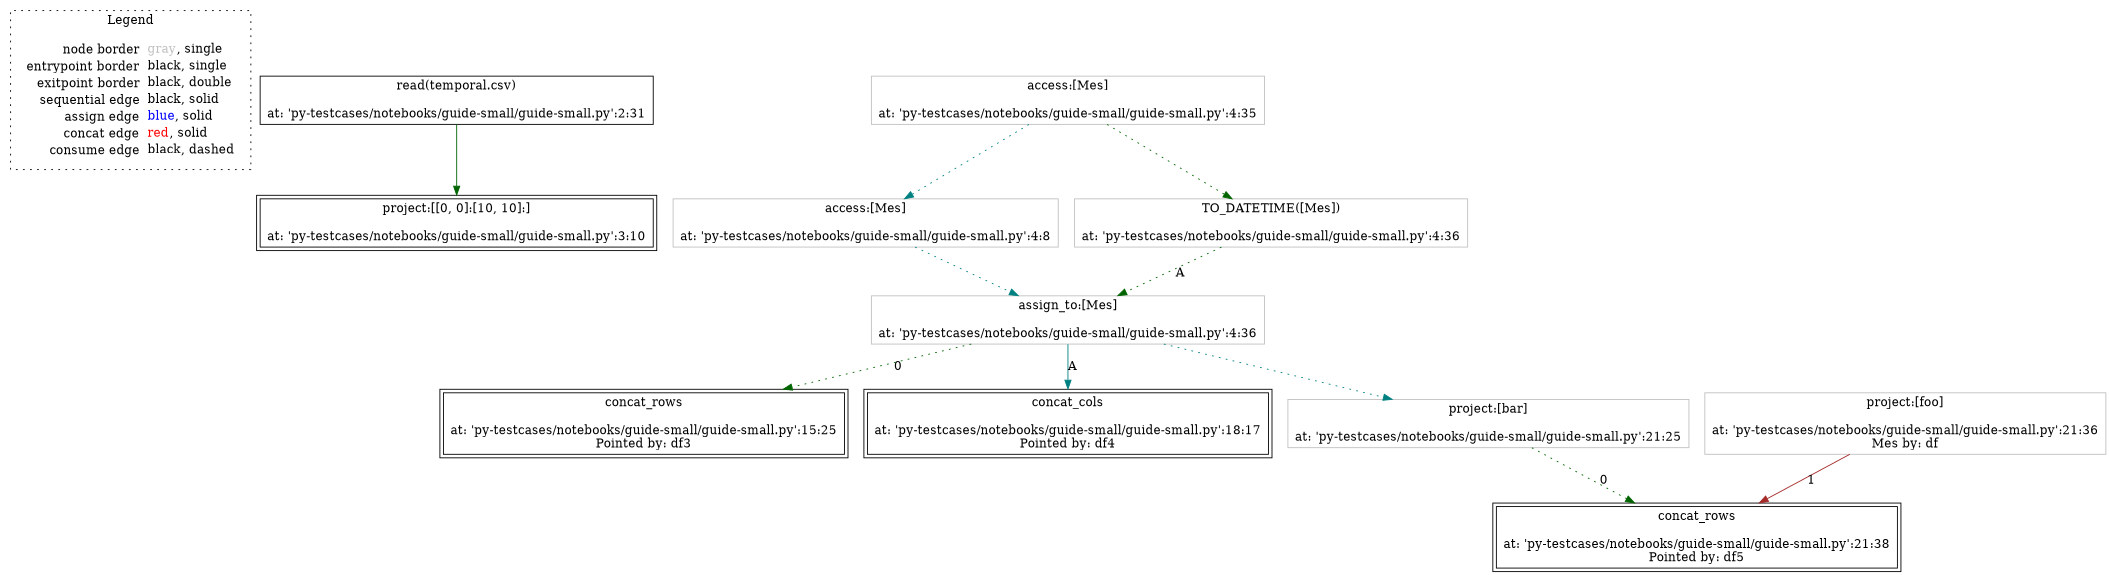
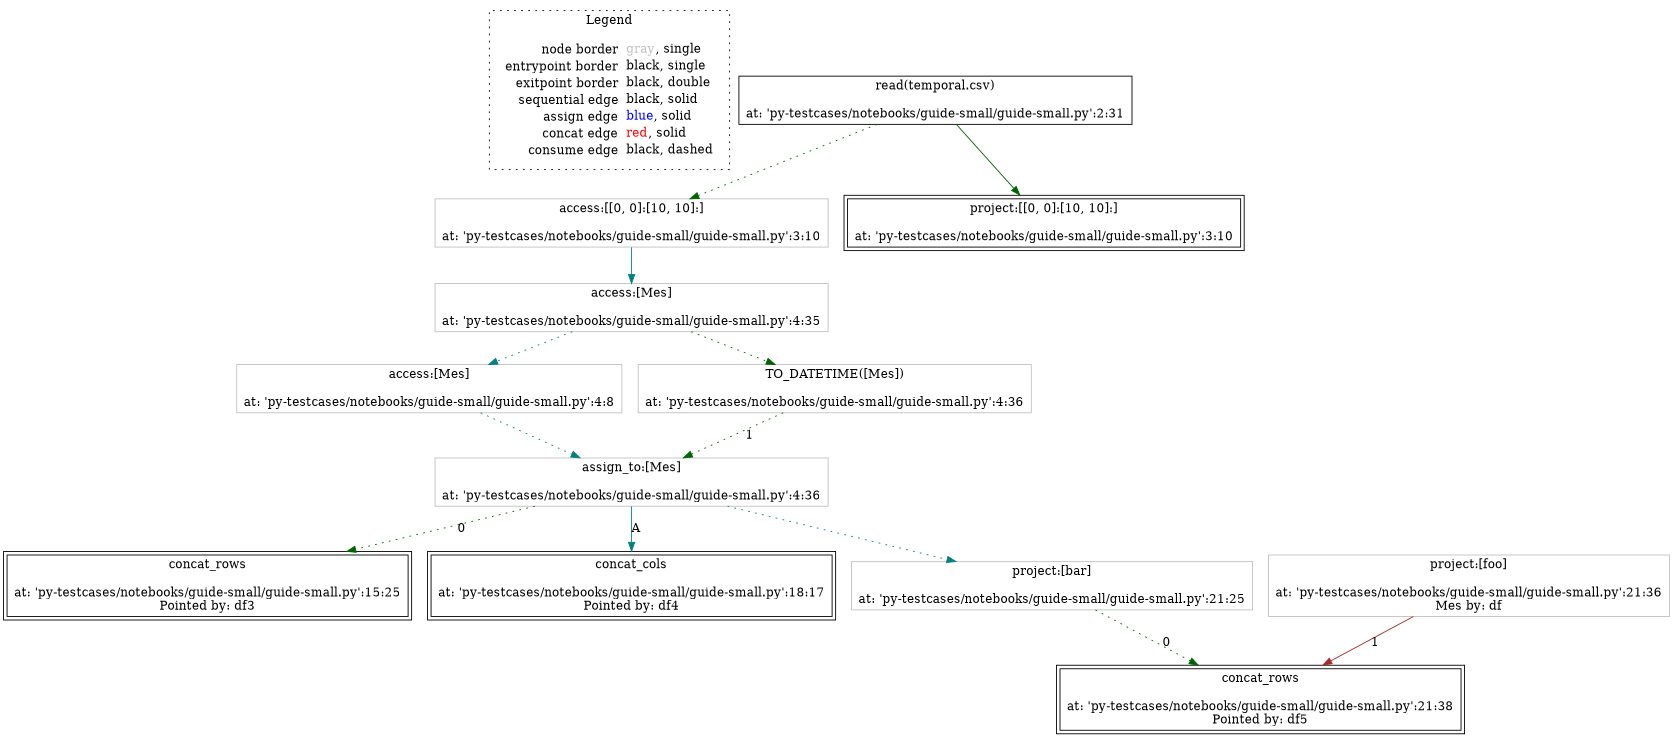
none -> (632, 223)
(1180, 273) -> (750, 435)
